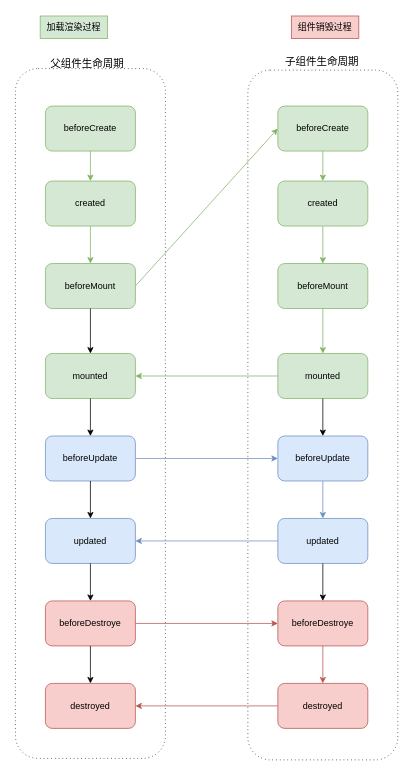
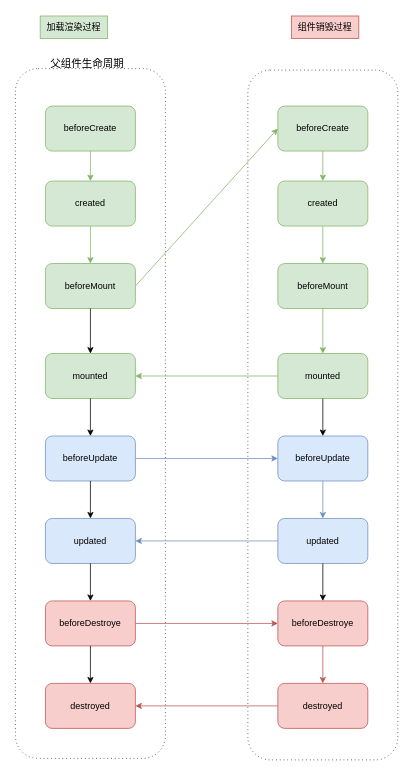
(325, 61) -> none
